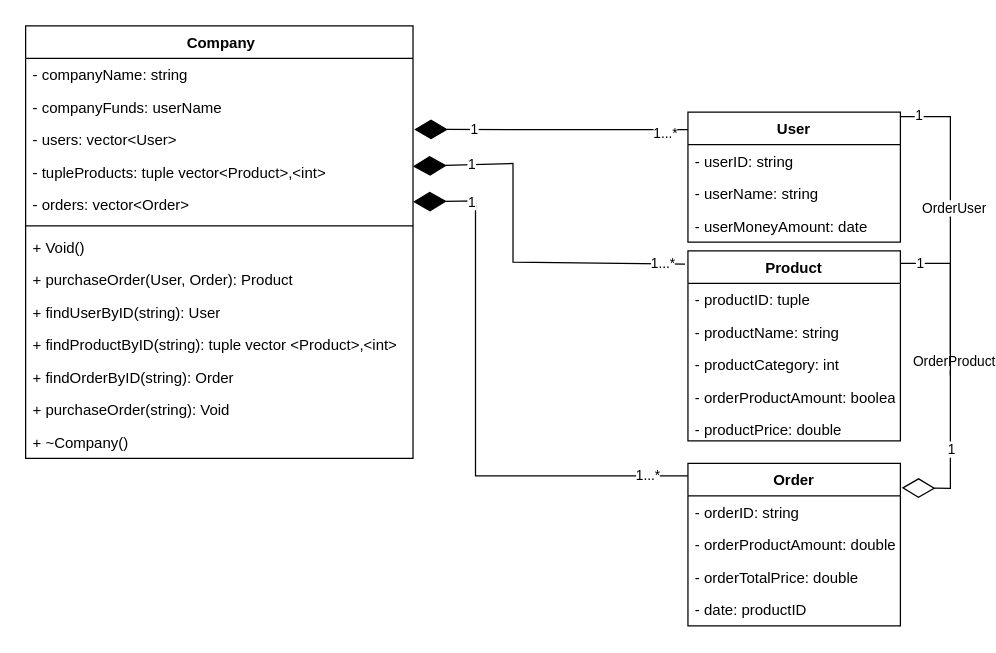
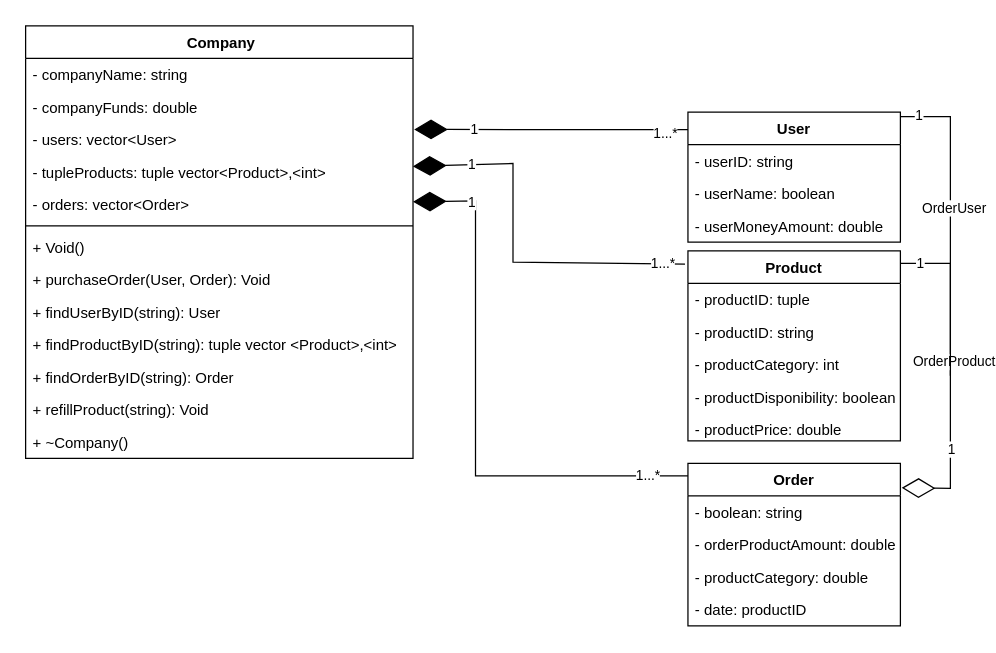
(127, 108) -> (117, 108)
(763, 194) -> (767, 194)
(786, 226) -> (792, 226)
(178, 280) -> (164, 280)
(775, 333) -> (767, 333)
(809, 398) -> (808, 398)
(145, 410) -> (139, 410)
(759, 513) -> (757, 513)
(788, 578) -> (792, 578)
